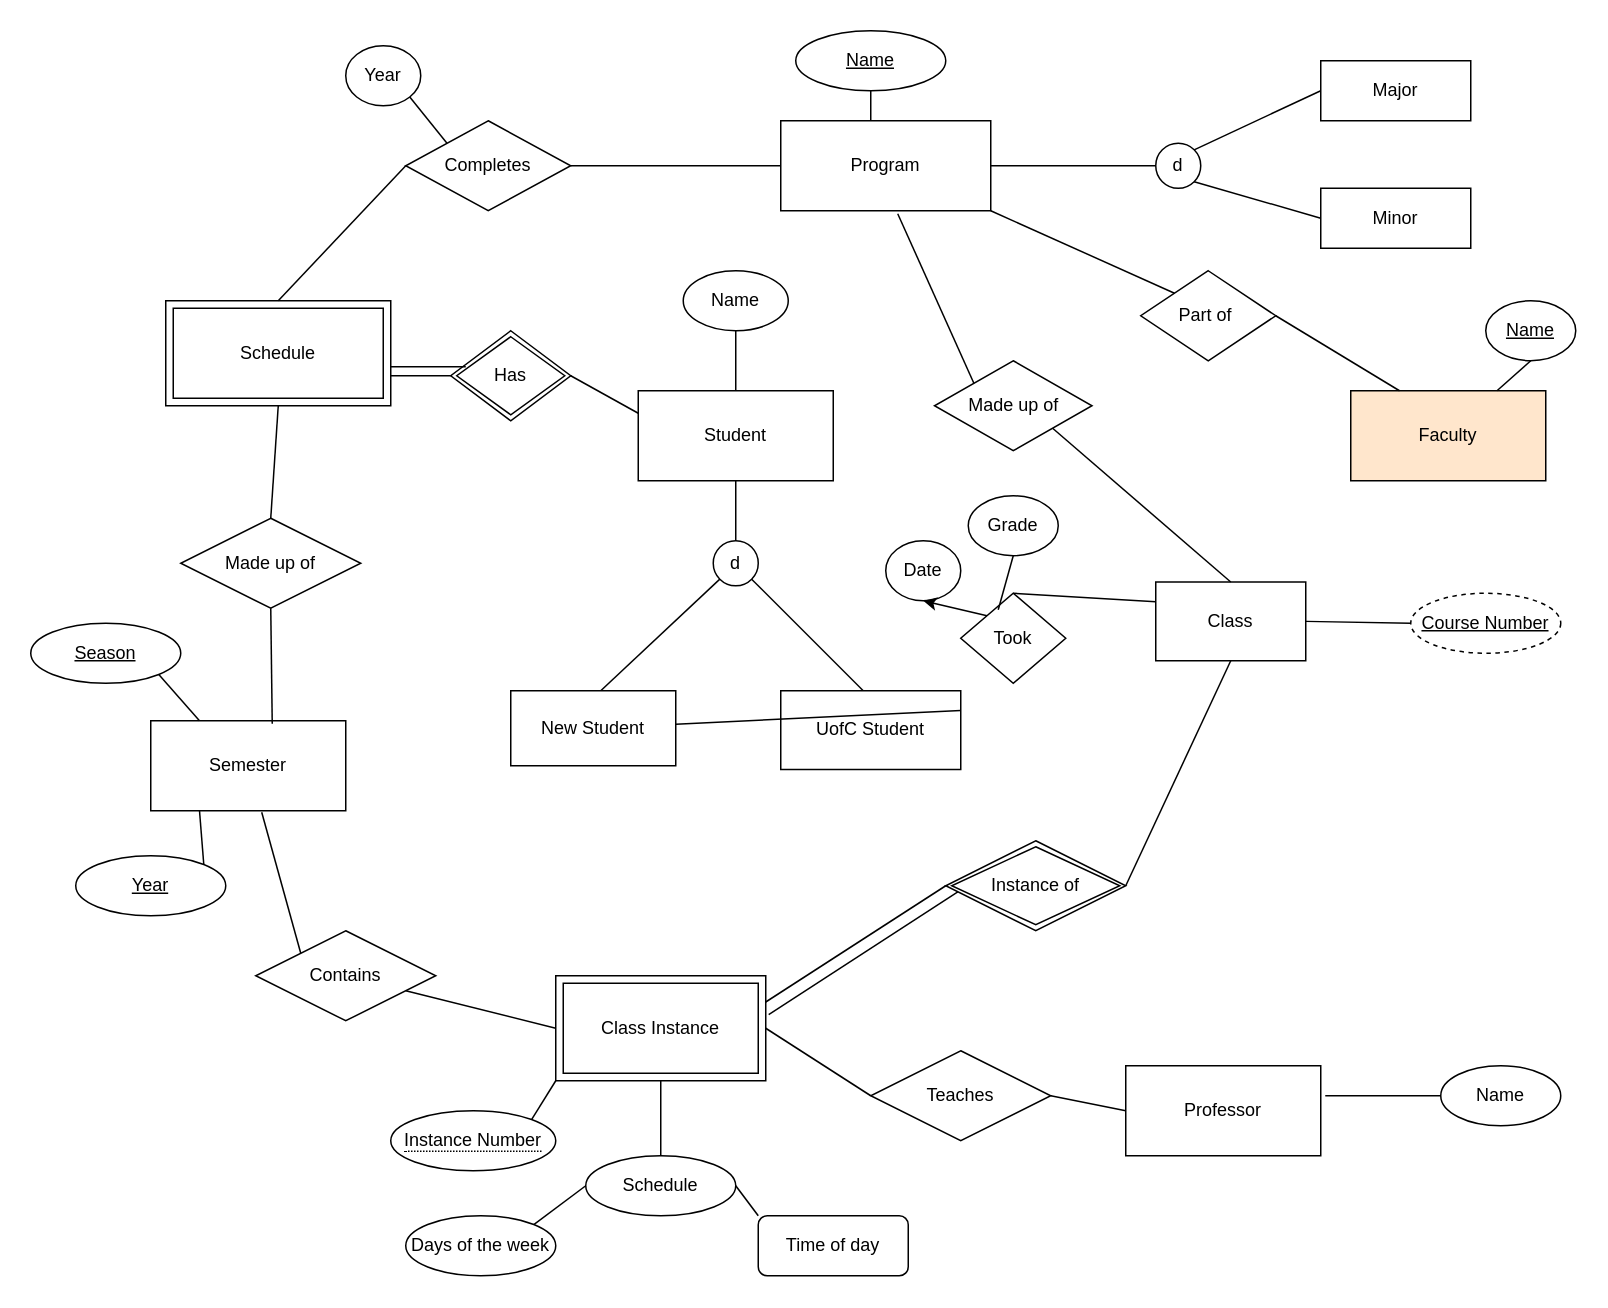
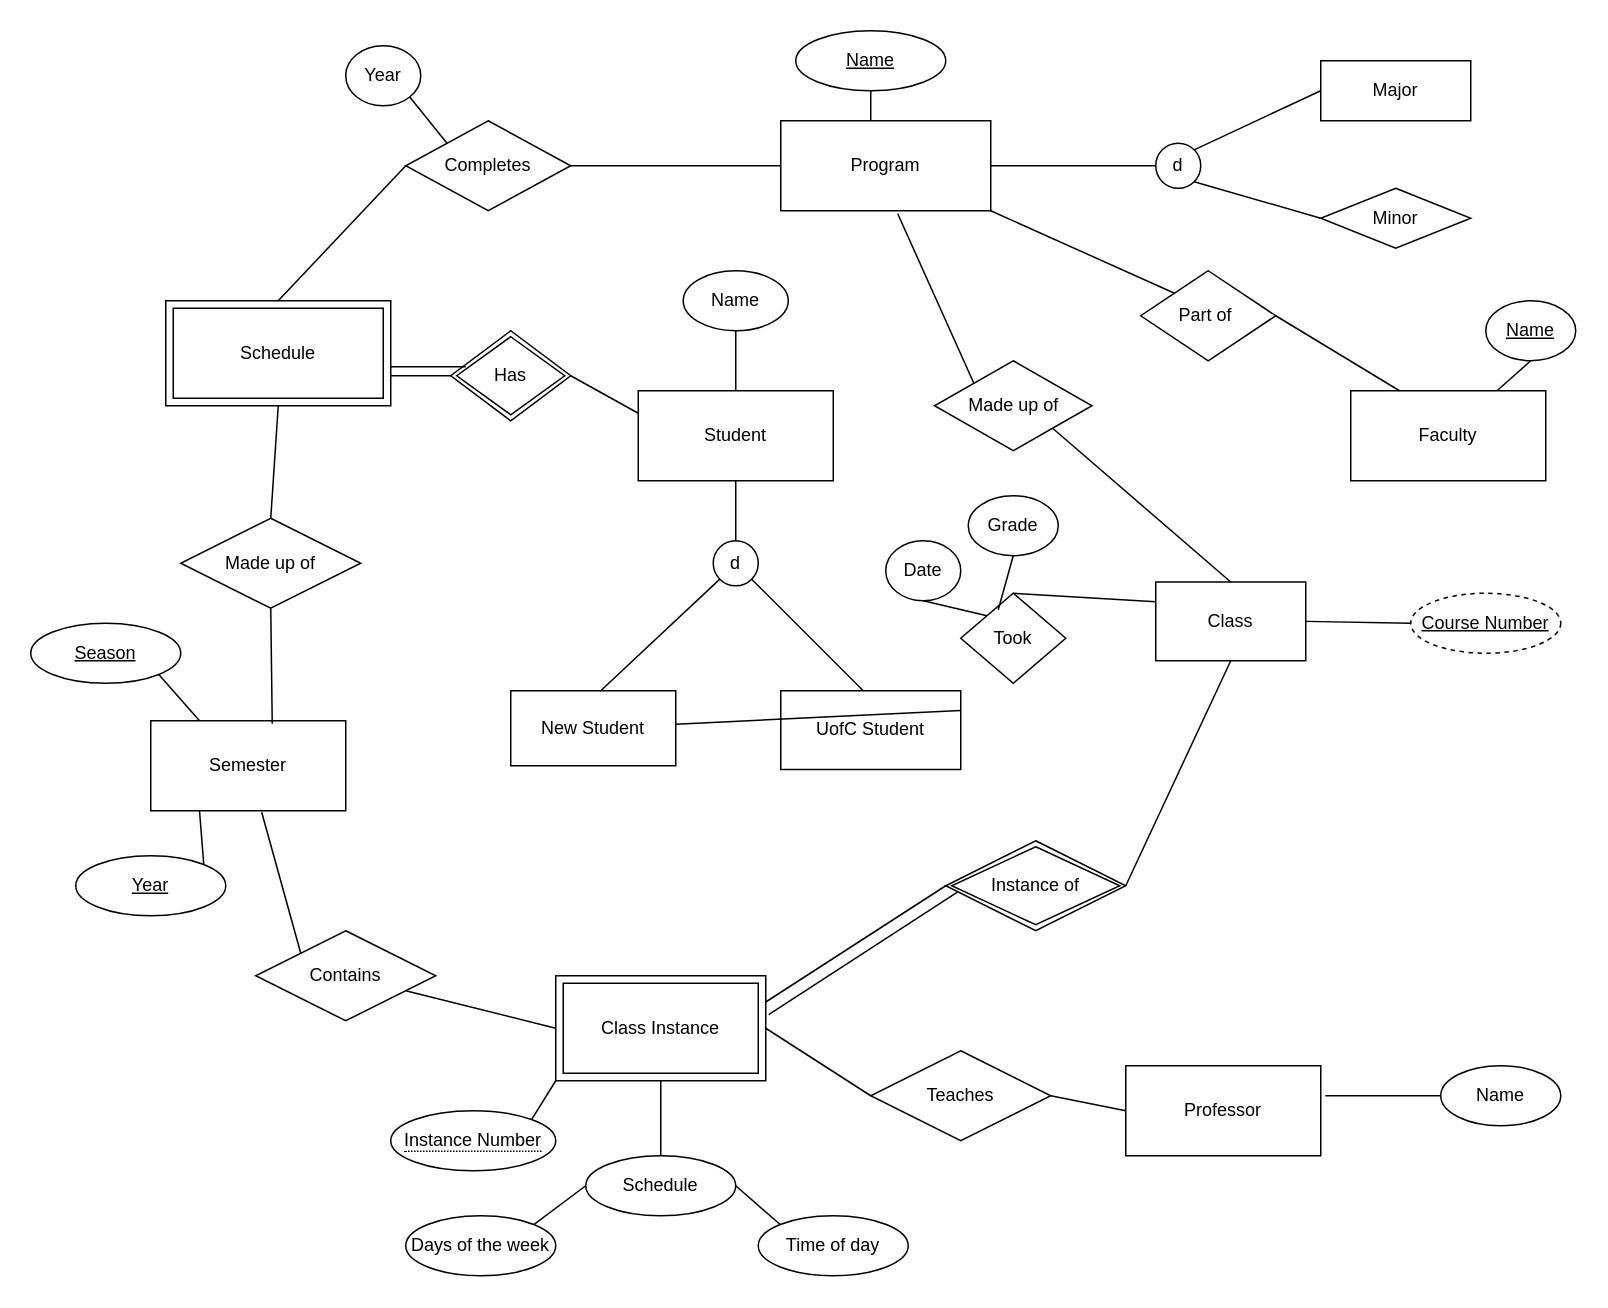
(1396, 218) -> (1396, 218)
(1448, 436) -> (1448, 436)
(934, 603) -> (929, 602)
(833, 1246) -> (833, 1246)
